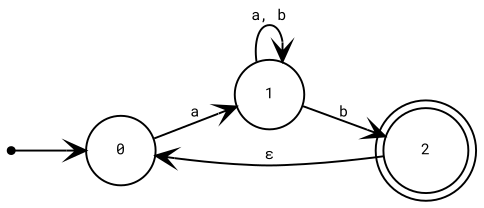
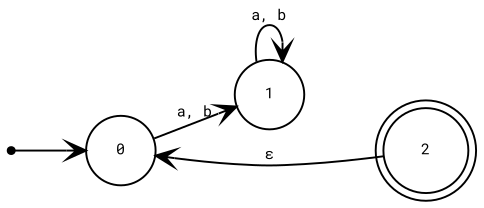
(195, 113) -> (195, 113)
(335, 118) -> none
